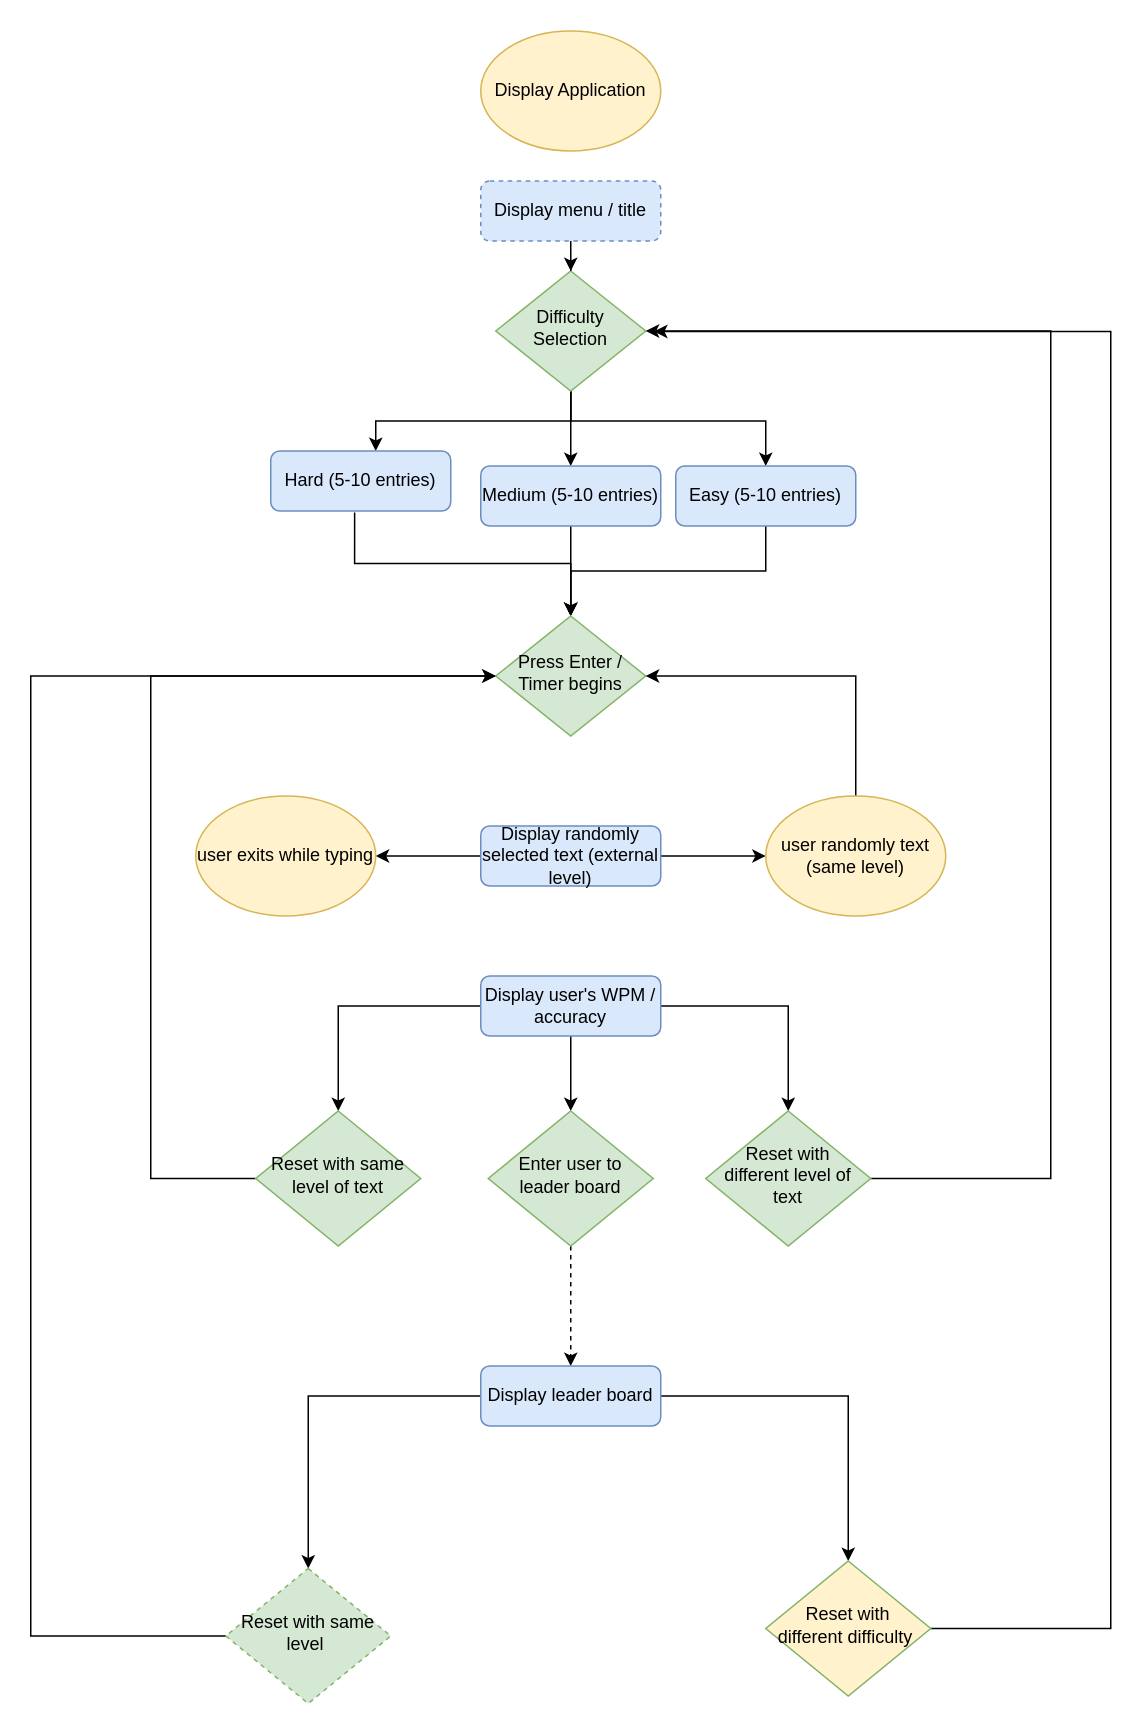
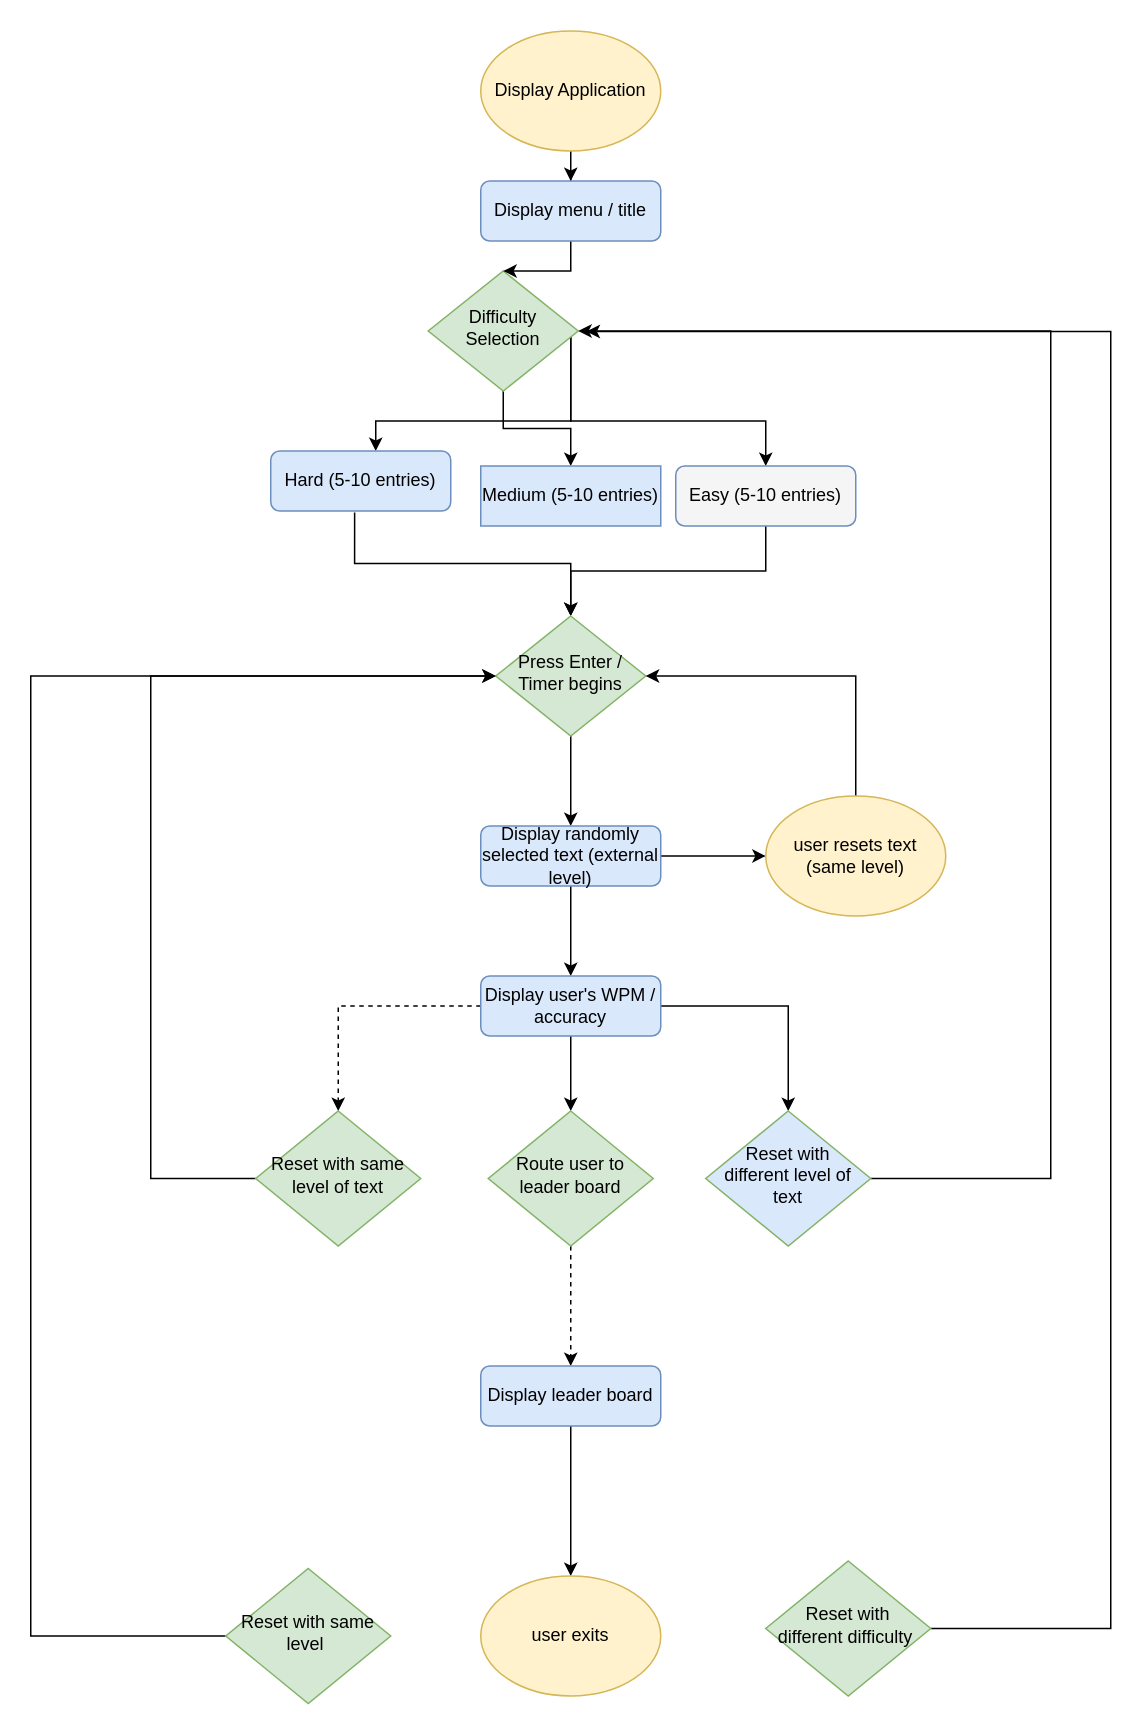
none -> (571, 171)
(571, 211) -> (571, 211)
(571, 331) -> (503, 331)
(571, 496) -> (571, 496)
(766, 496) -> (766, 496)
(571, 544) -> none
none -> (571, 776)
(286, 856) -> none
(434, 856) -> none
(856, 856) -> (856, 856)
none -> (571, 926)
(362, 1006) -> (362, 1006)
(571, 1175) -> (571, 1175)
(788, 1178) -> (788, 1178)
(313, 1396) -> none
(832, 1396) -> none
none -> (571, 1496)
(848, 1628) -> (848, 1628)
(308, 1636) -> (308, 1636)
none -> (571, 1636)
